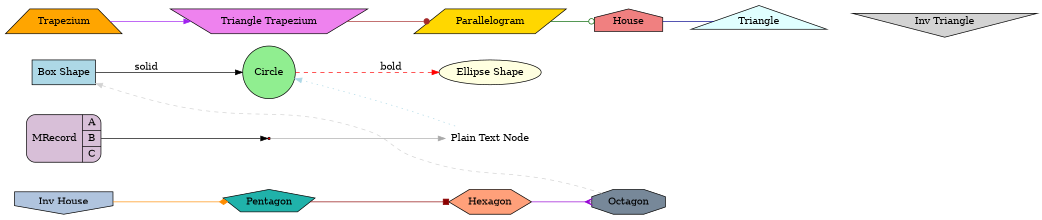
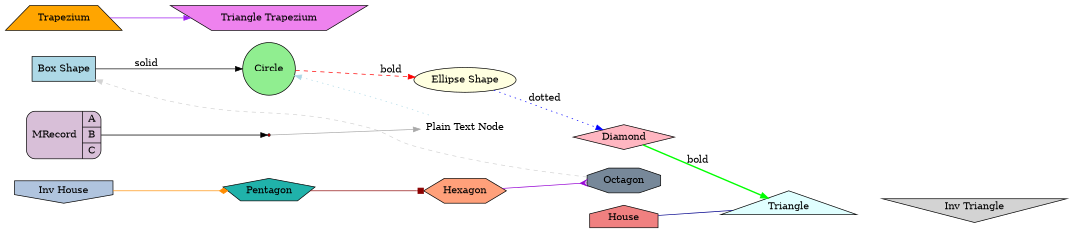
(490, 21) -> none
none -> (624, 137)
